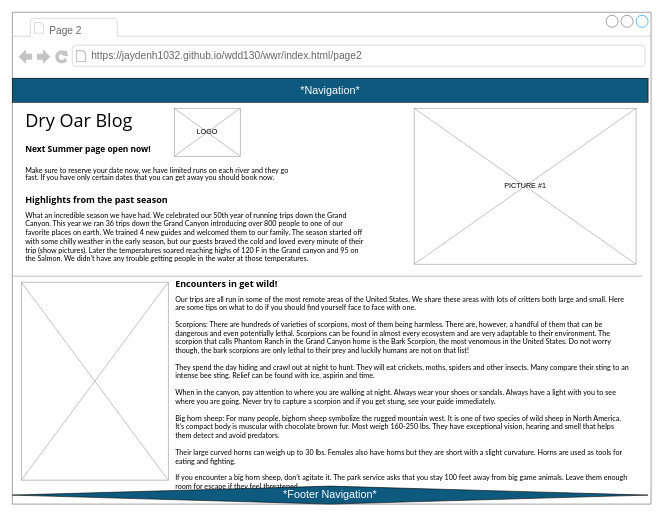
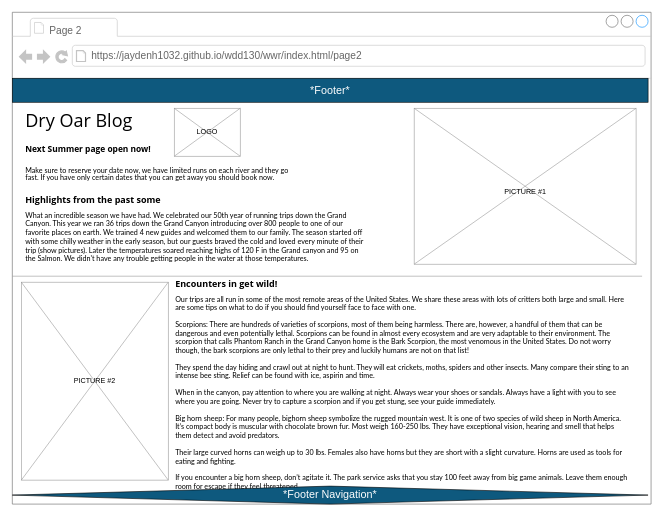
(330, 90) -> (330, 90)
(525, 186) -> (525, 192)
(95, 200) -> (90, 200)
none -> (95, 381)
